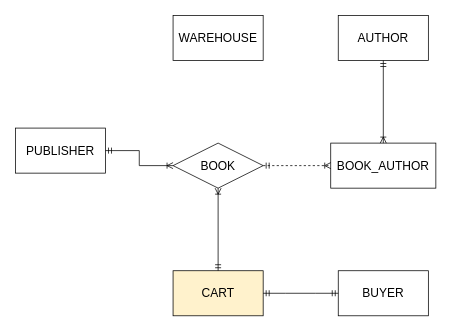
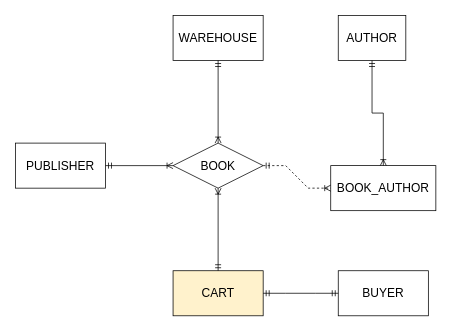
(383, 38) -> (372, 38)
none -> (218, 102)
(60, 150) -> (60, 165)
(383, 165) -> (383, 188)
